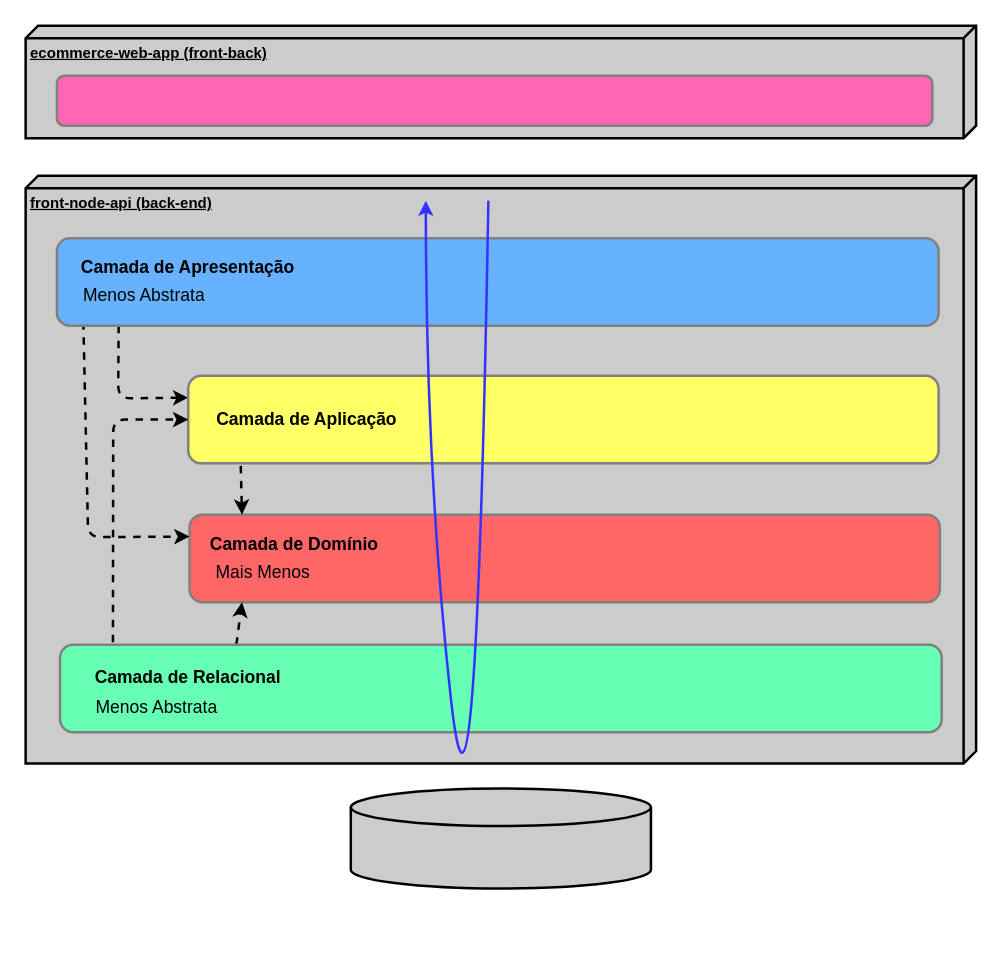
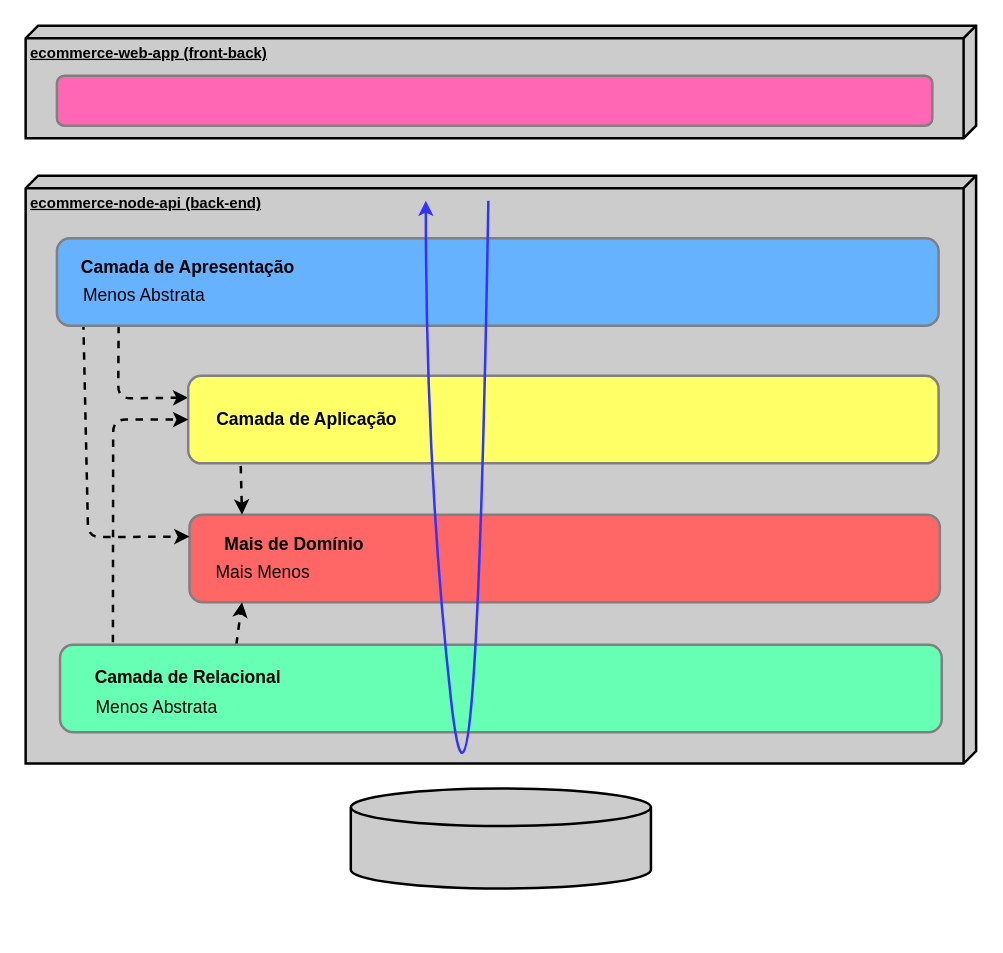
(132, 203) -> (149, 203)
(294, 544) -> (294, 544)
